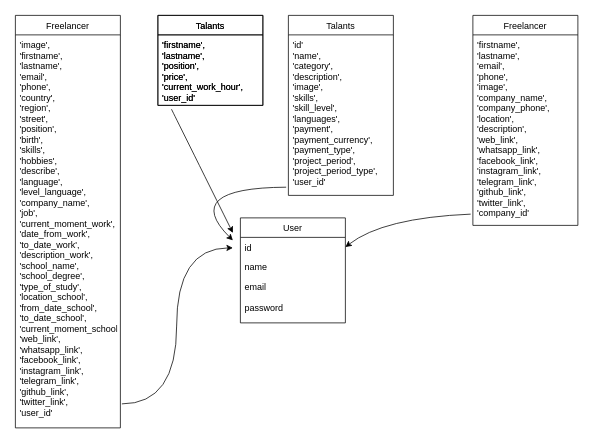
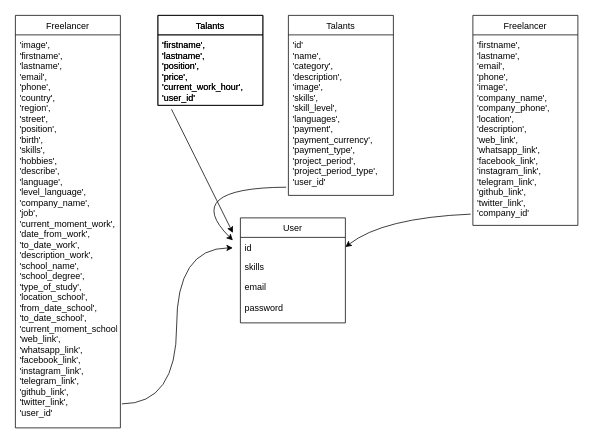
(255, 267) -> (256, 267)
